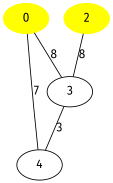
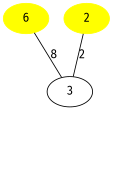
(26, 19) -> (26, 19)
(82, 55) -> (82, 55)
(40, 165) -> none
